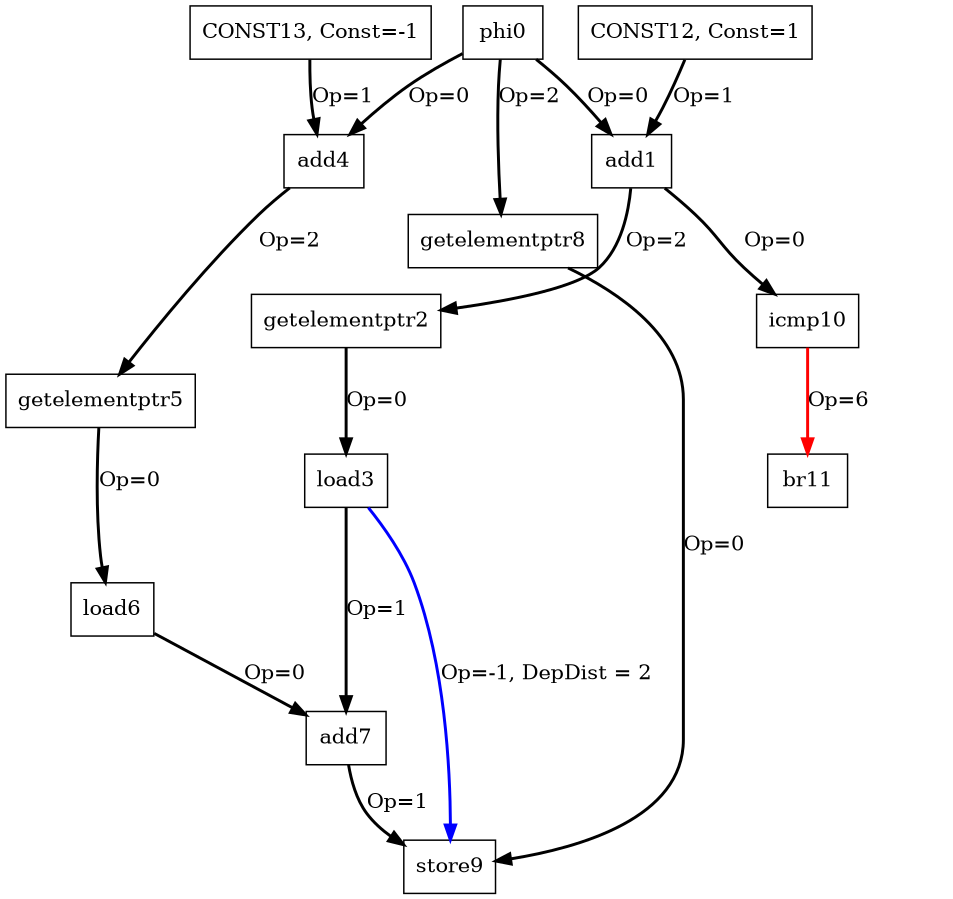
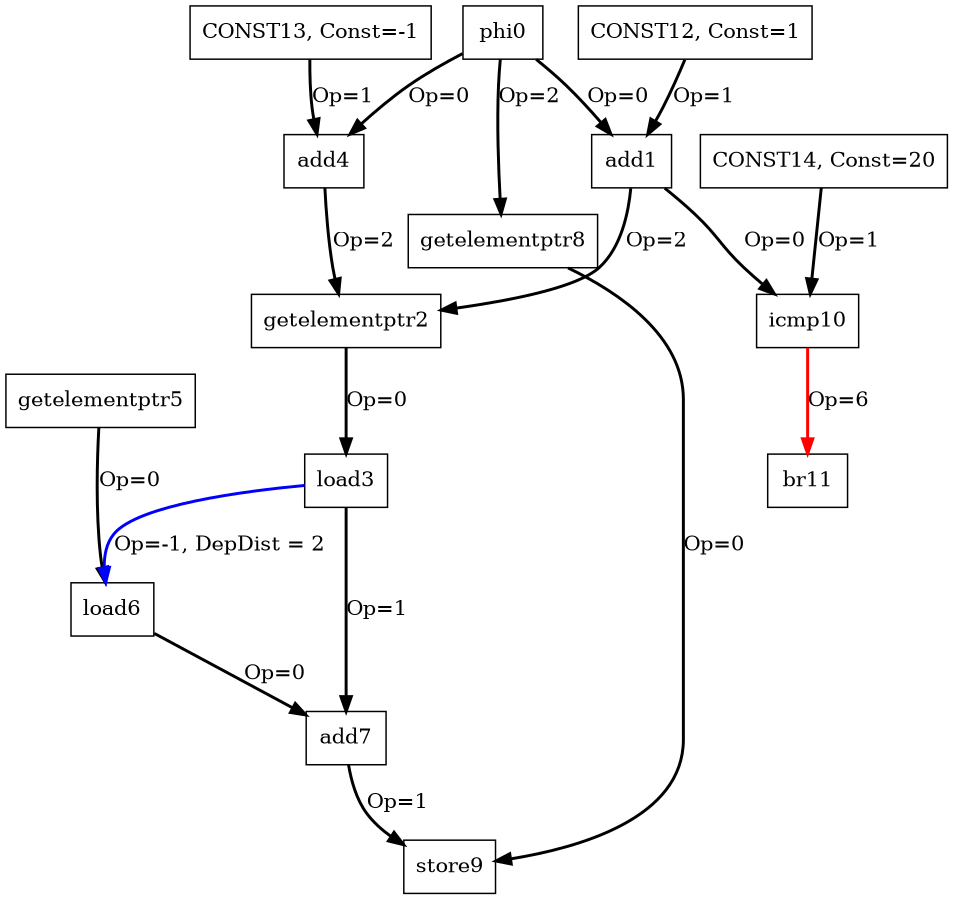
none -> (824, 161)
(205, 271) -> (328, 234)
(435, 659) -> (188, 503)
